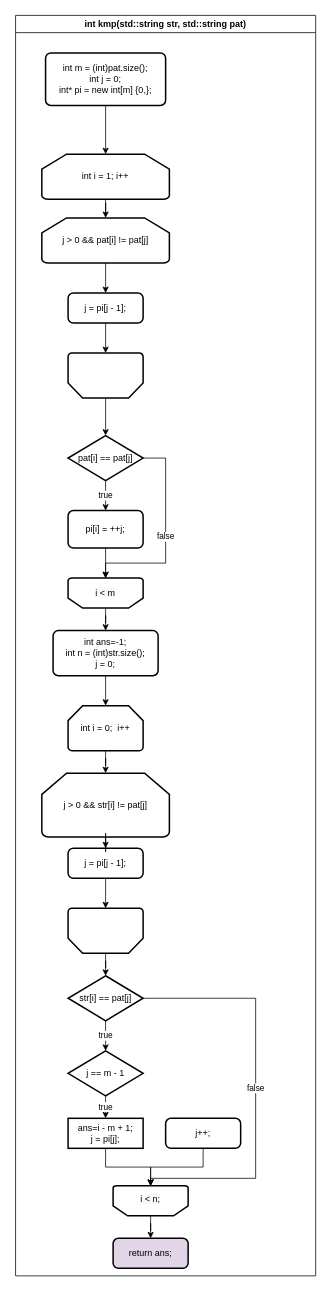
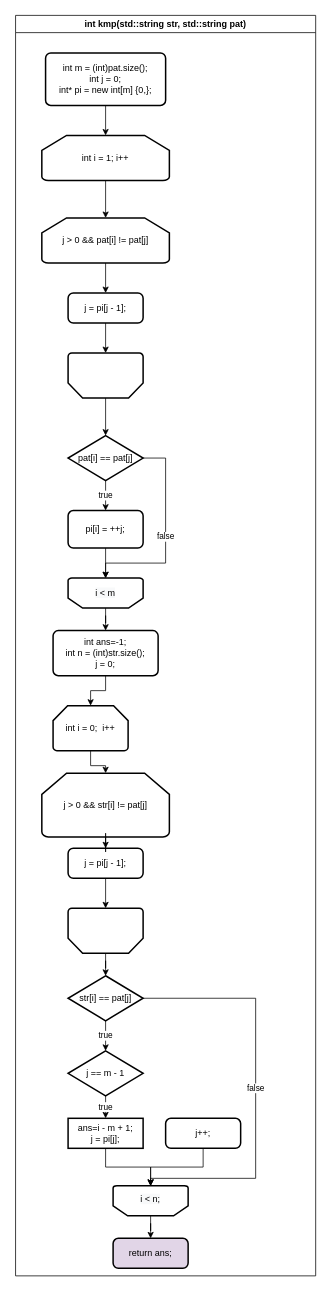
(105, 177) -> (105, 158)
(105, 728) -> (90, 728)
